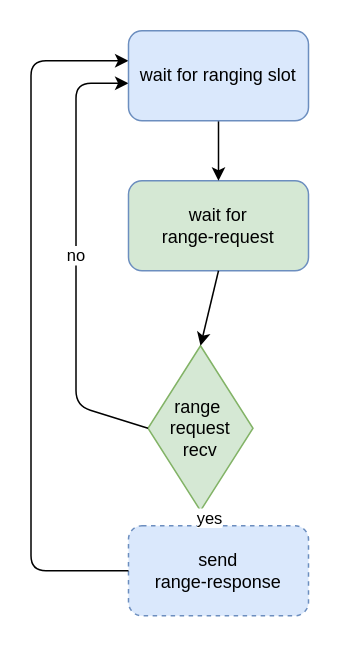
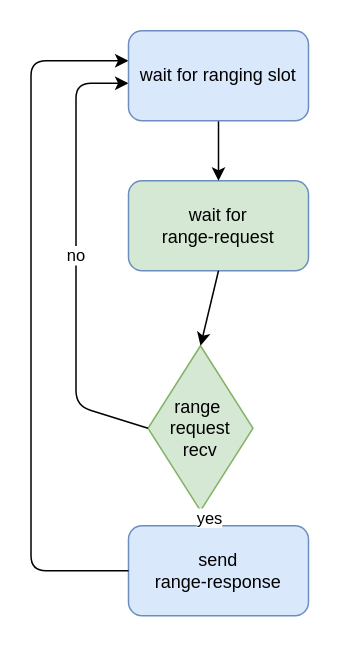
(218, 571) -> (218, 571)
